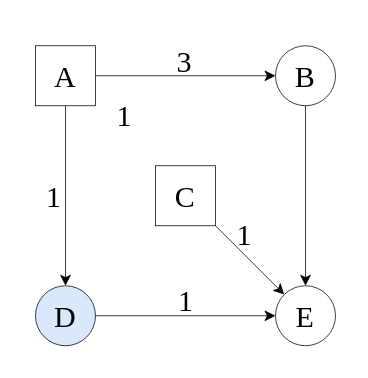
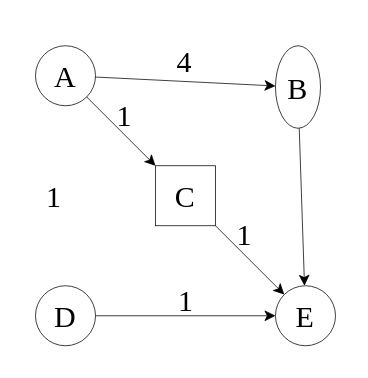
(185, 61) -> (185, 61)
(65, 76) -> (65, 76)
(305, 76) -> (298, 87)
none -> (118, 128)
(65, 191) -> none
(65, 316) -> (65, 316)
